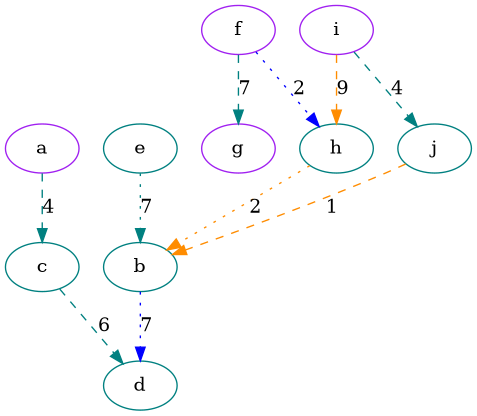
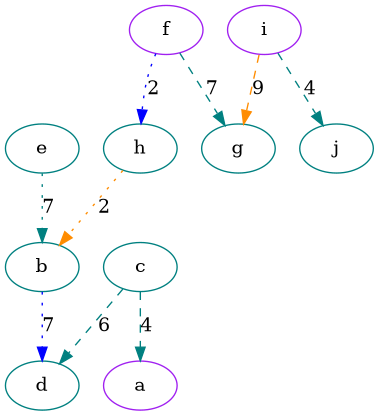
(337, 82) -> (253, 83)
(238, 149) -> (238, 149)
(42, 201) -> (140, 319)
(296, 209) -> none
